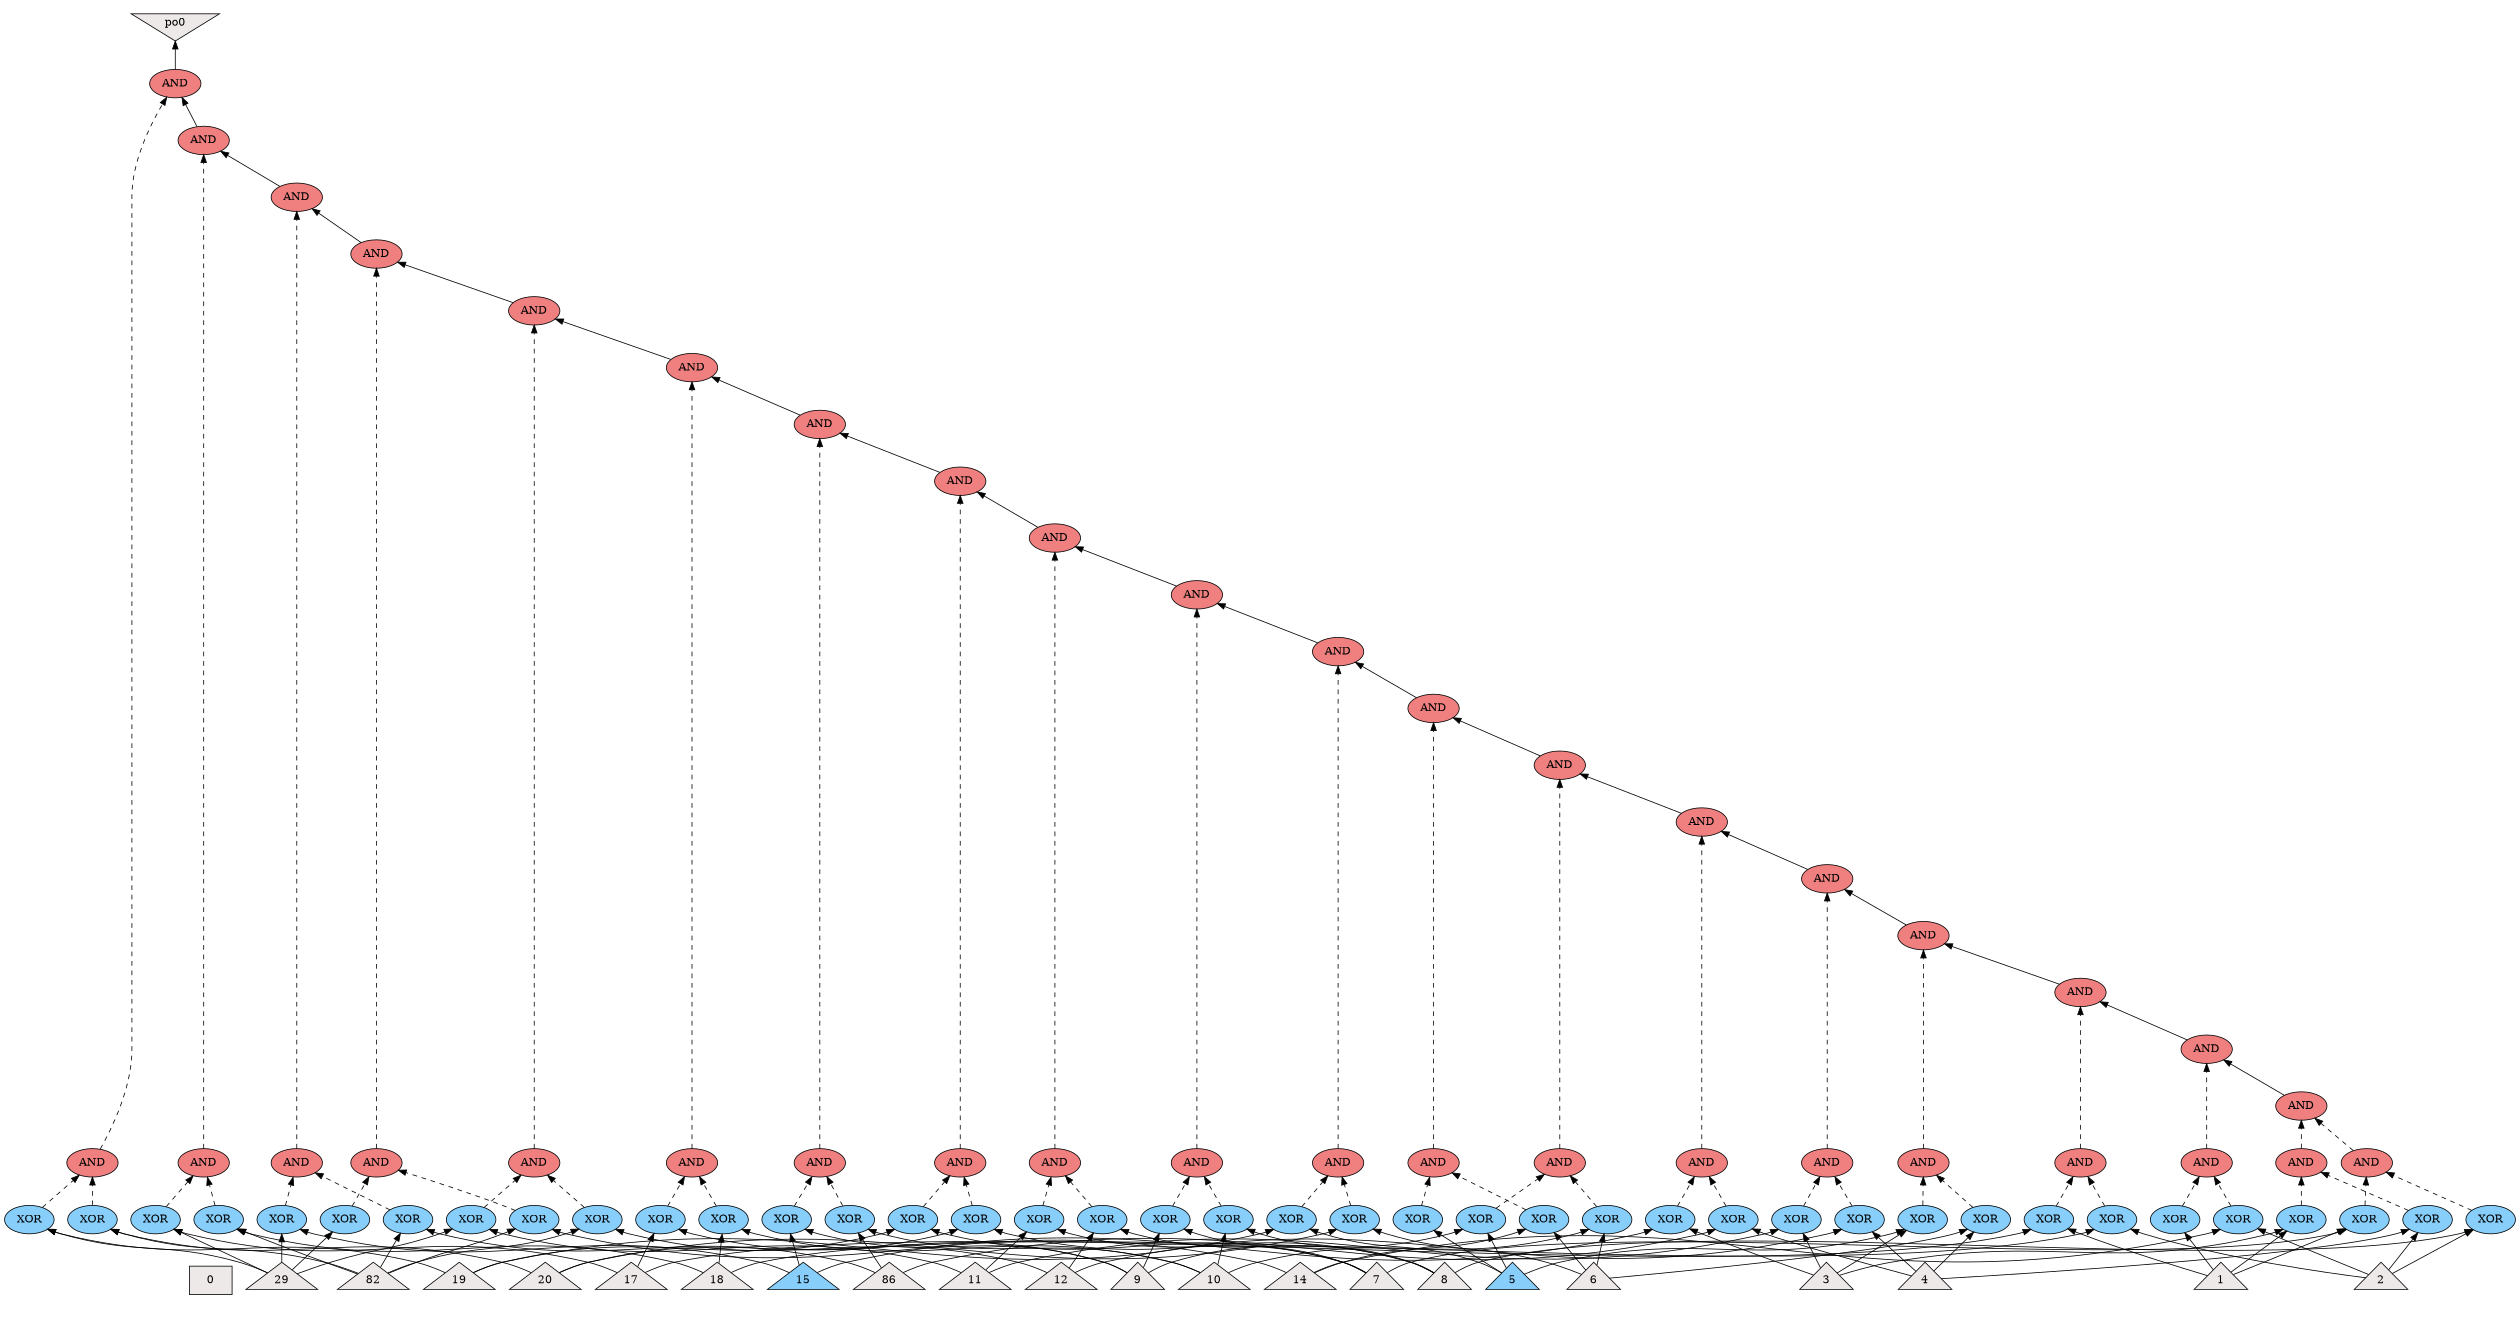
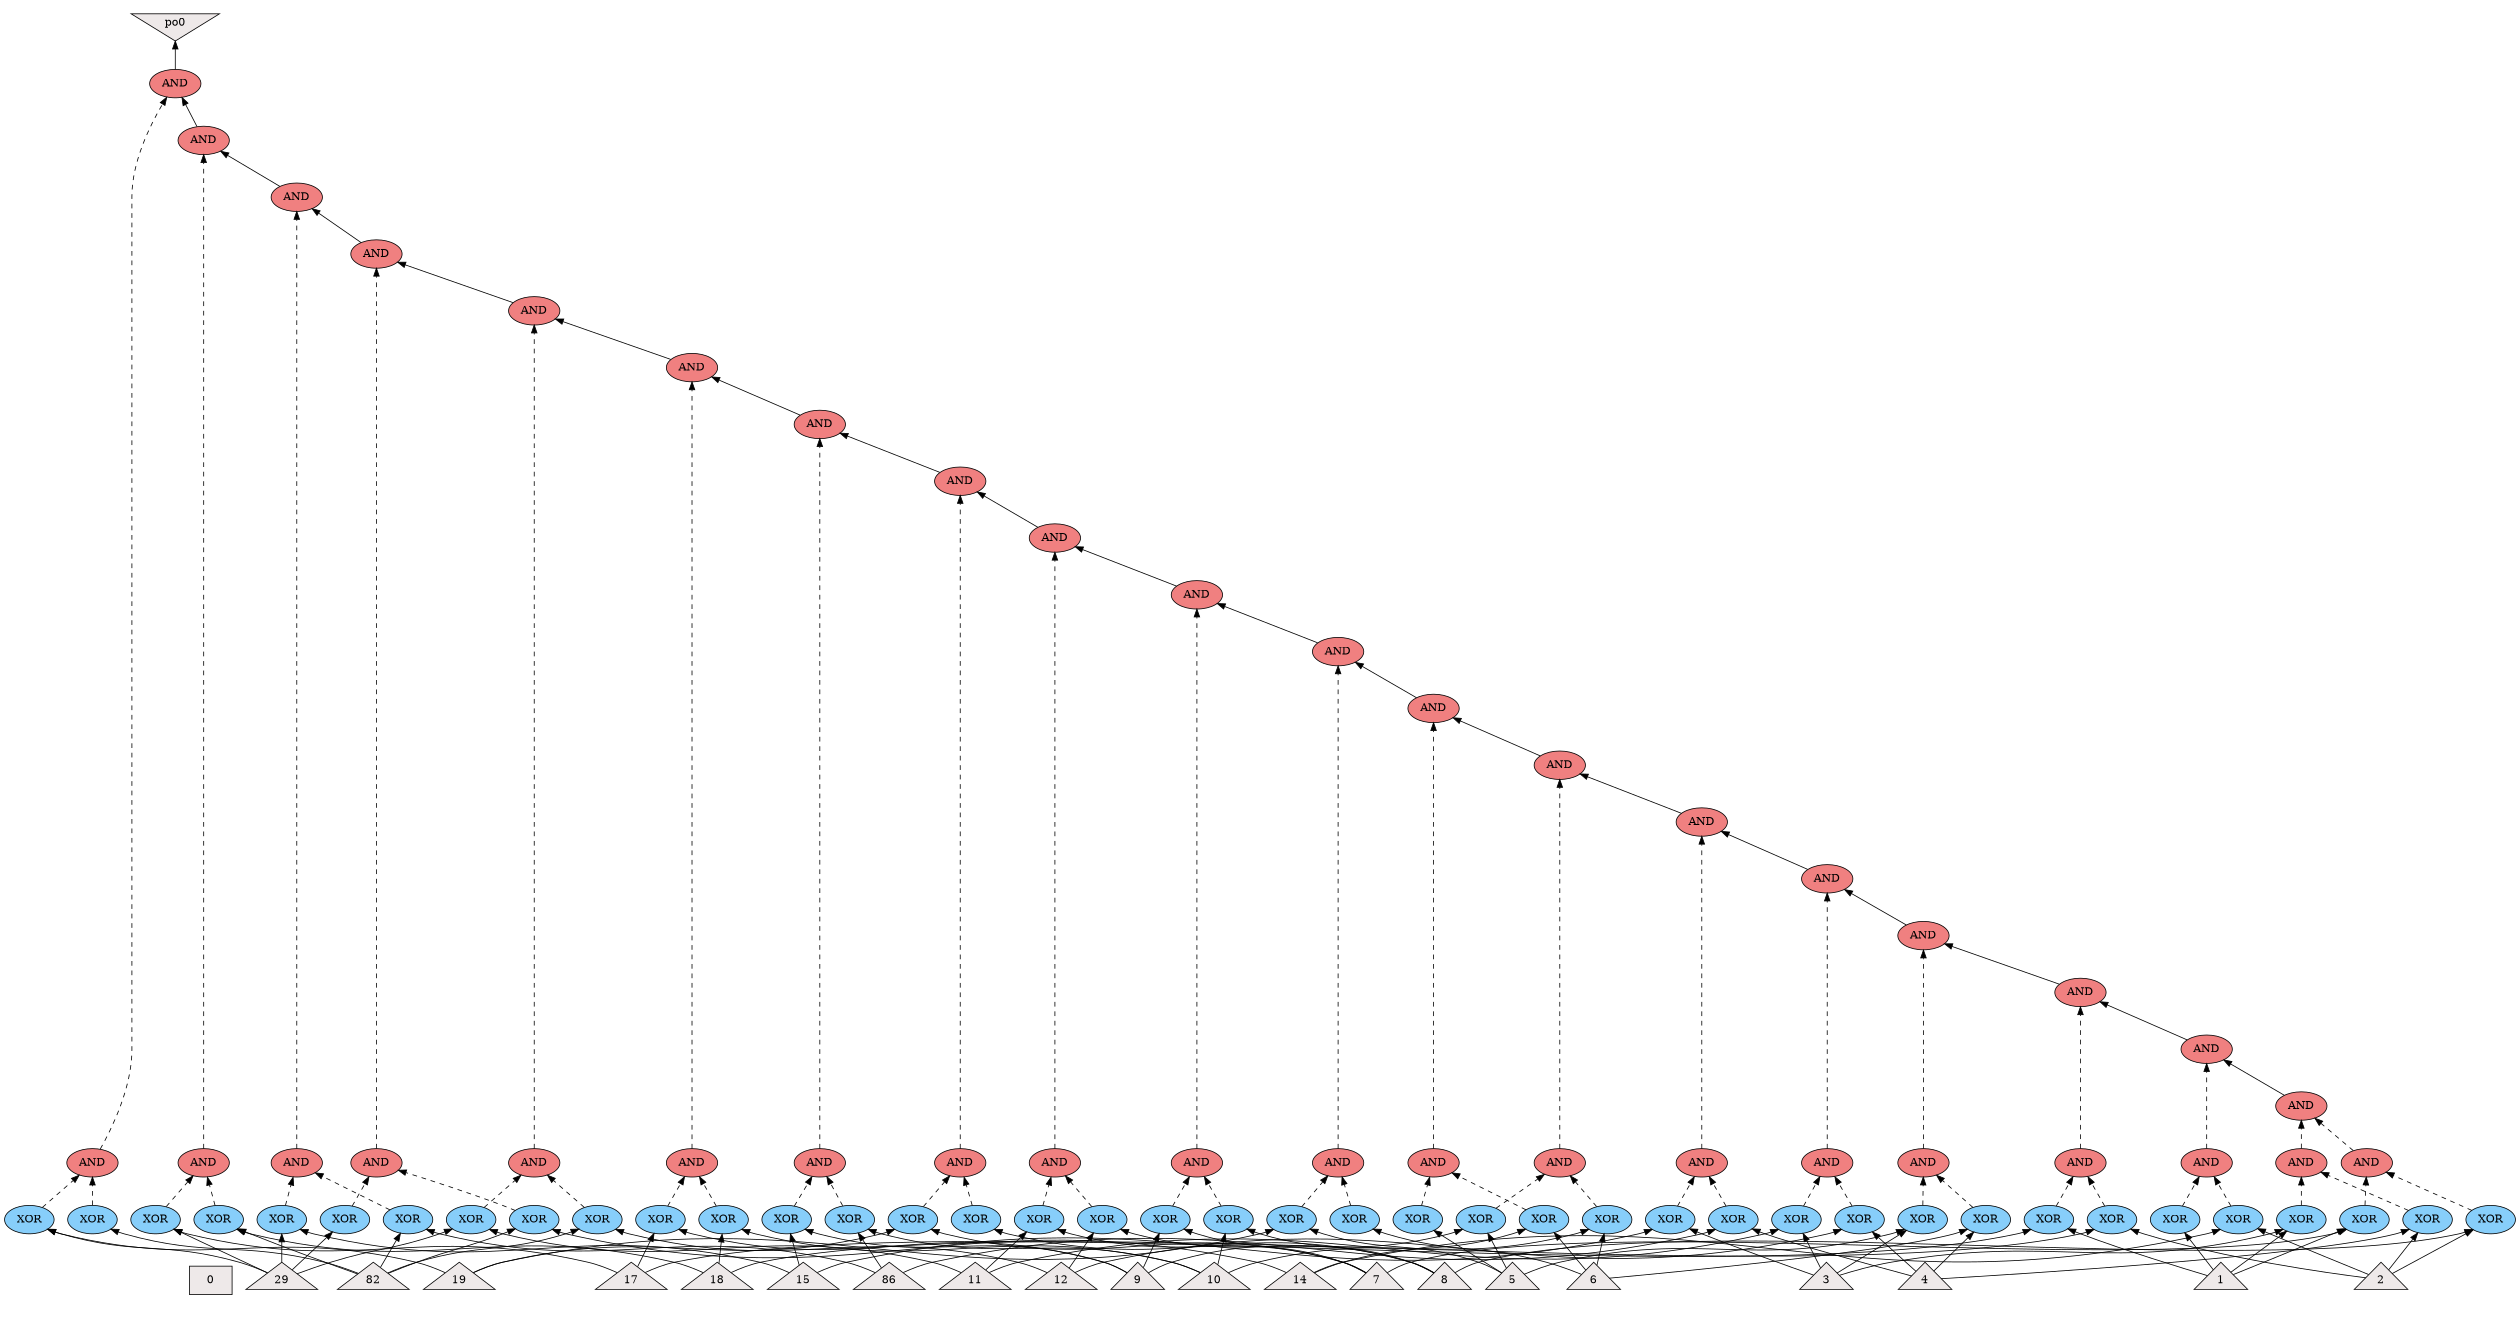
(545, 1280) -> none
(803, 1280) -> (803, 1280)
(1512, 1280) -> (1512, 1280)
